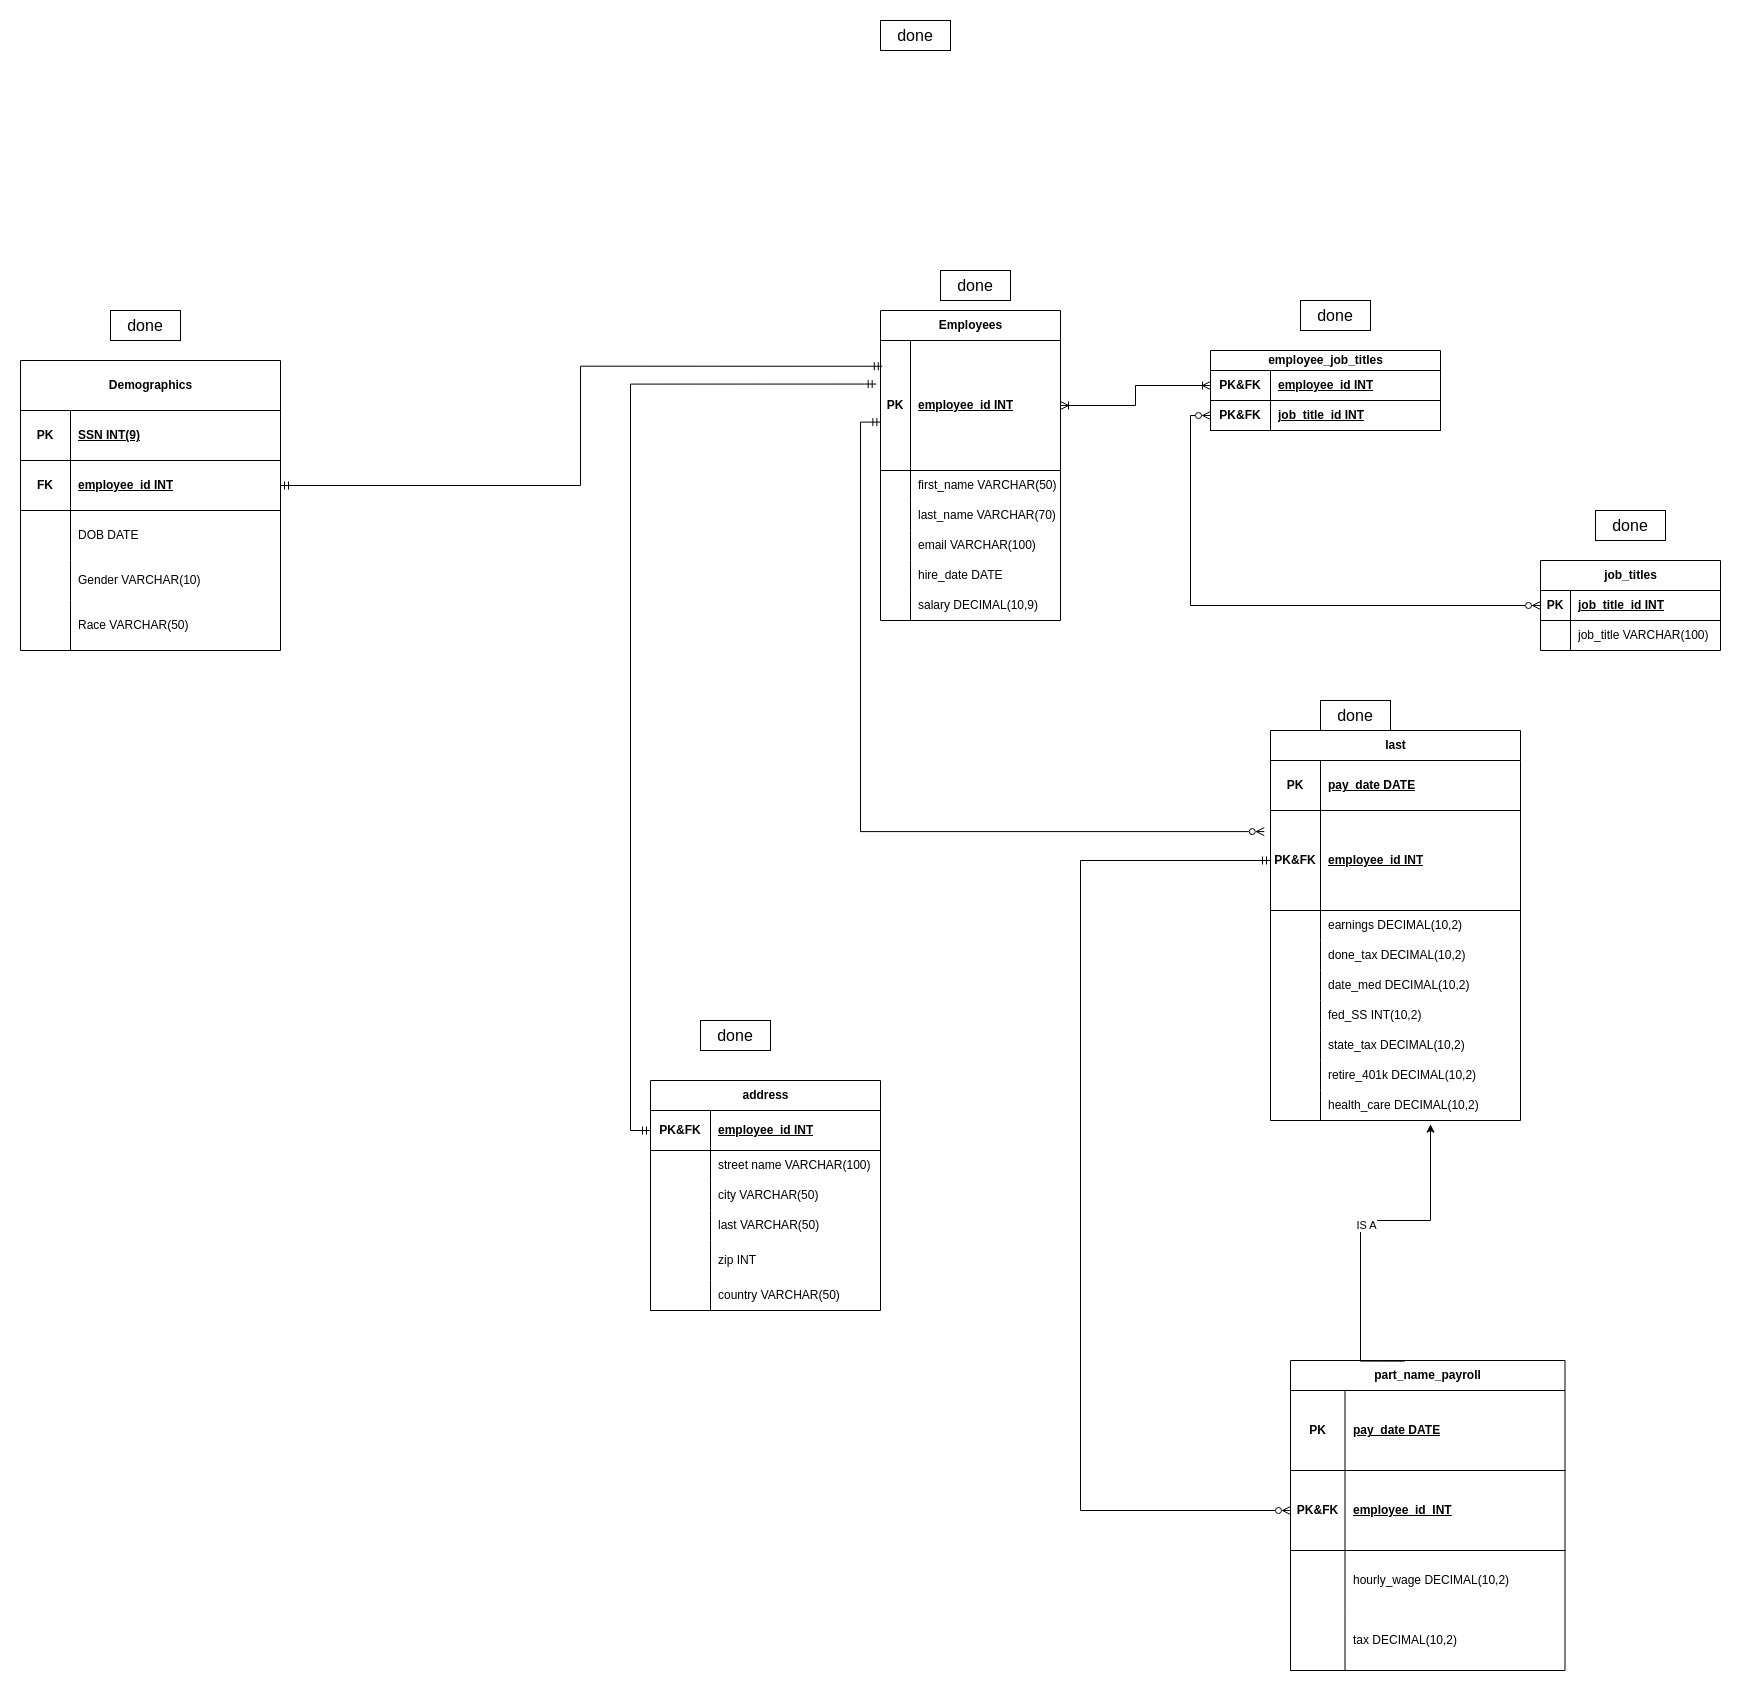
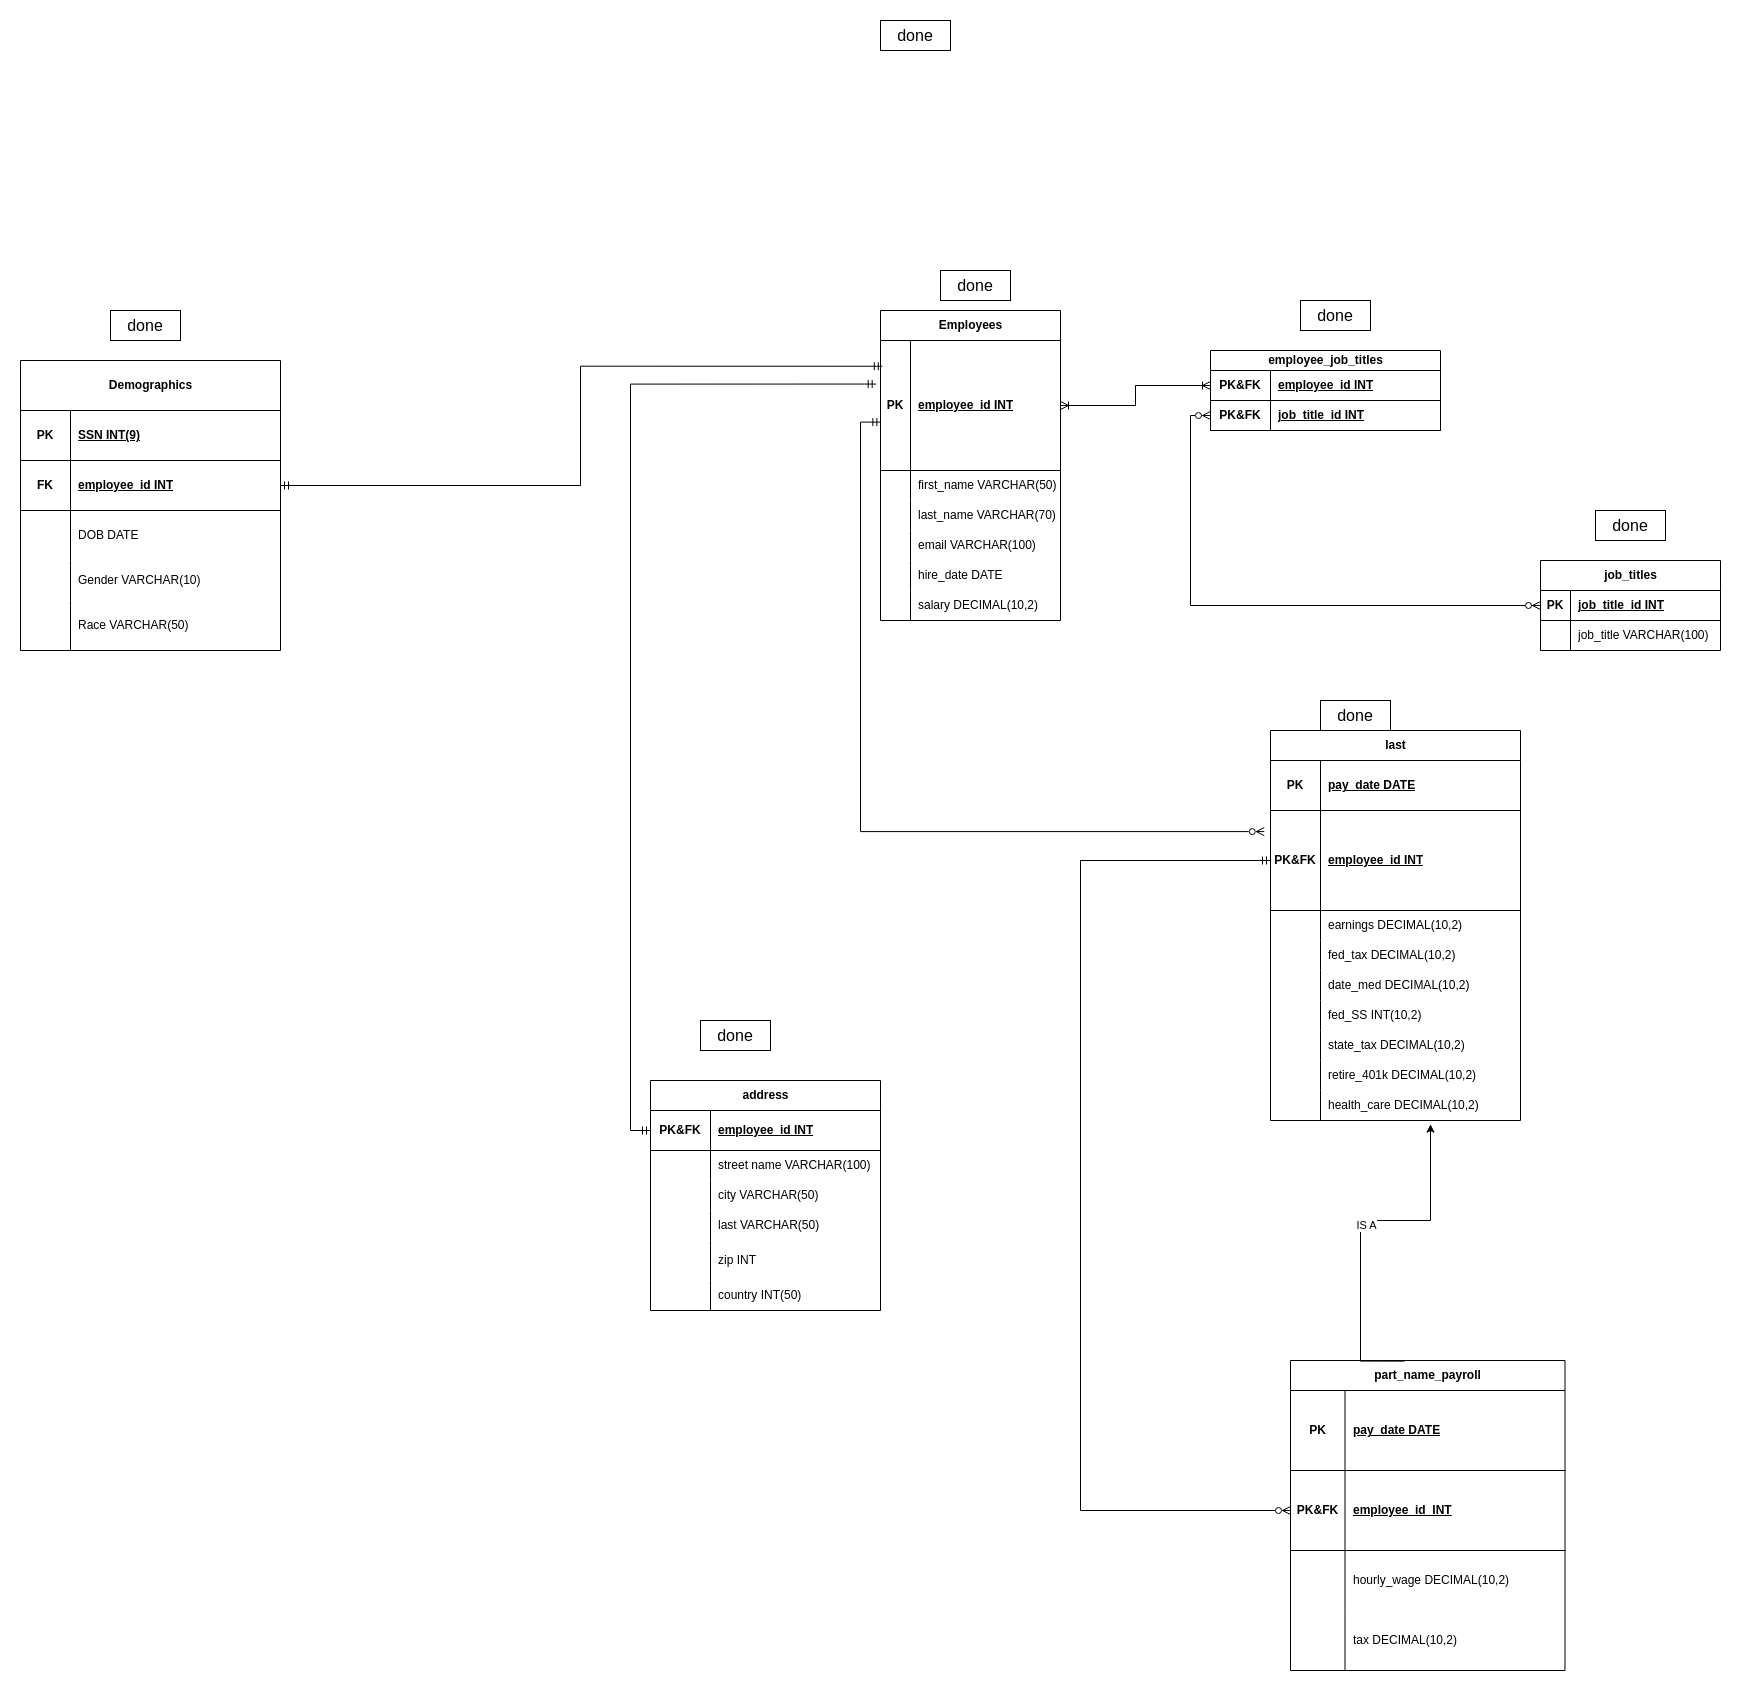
(981, 606) -> (981, 606)
(1399, 956) -> (1396, 956)
(781, 1296) -> (767, 1296)
